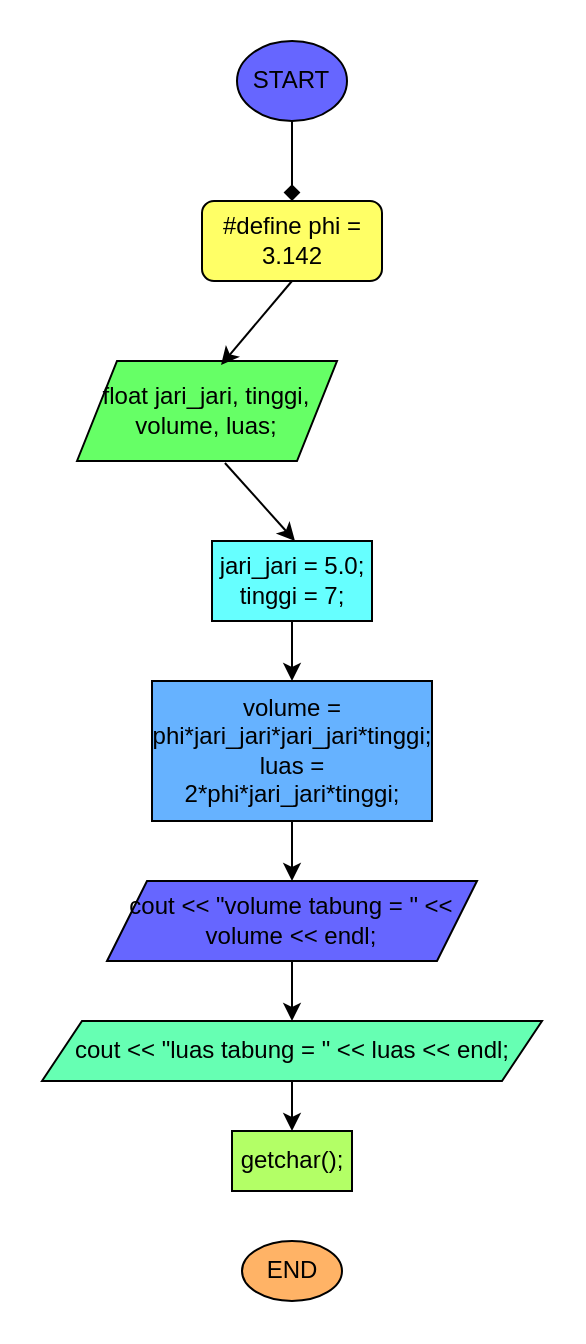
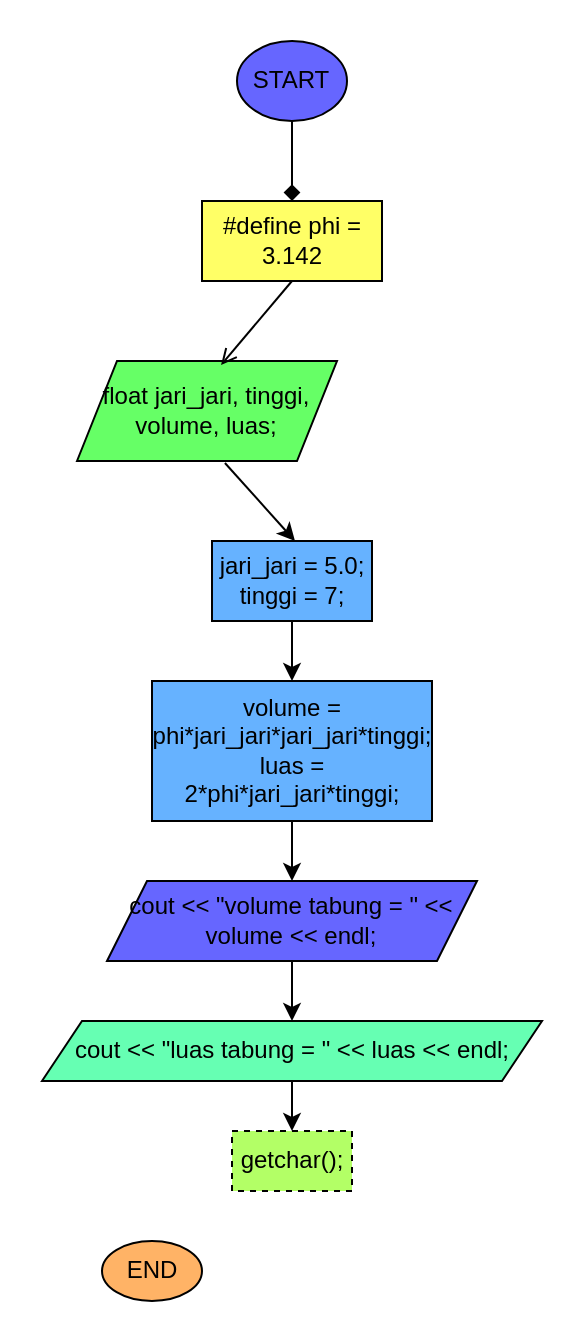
(292, 241) -> (292, 241)
(231, 354) -> (228, 357)
(292, 581) -> (292, 581)
(292, 1161) -> (292, 1161)
(292, 1271) -> (152, 1271)
